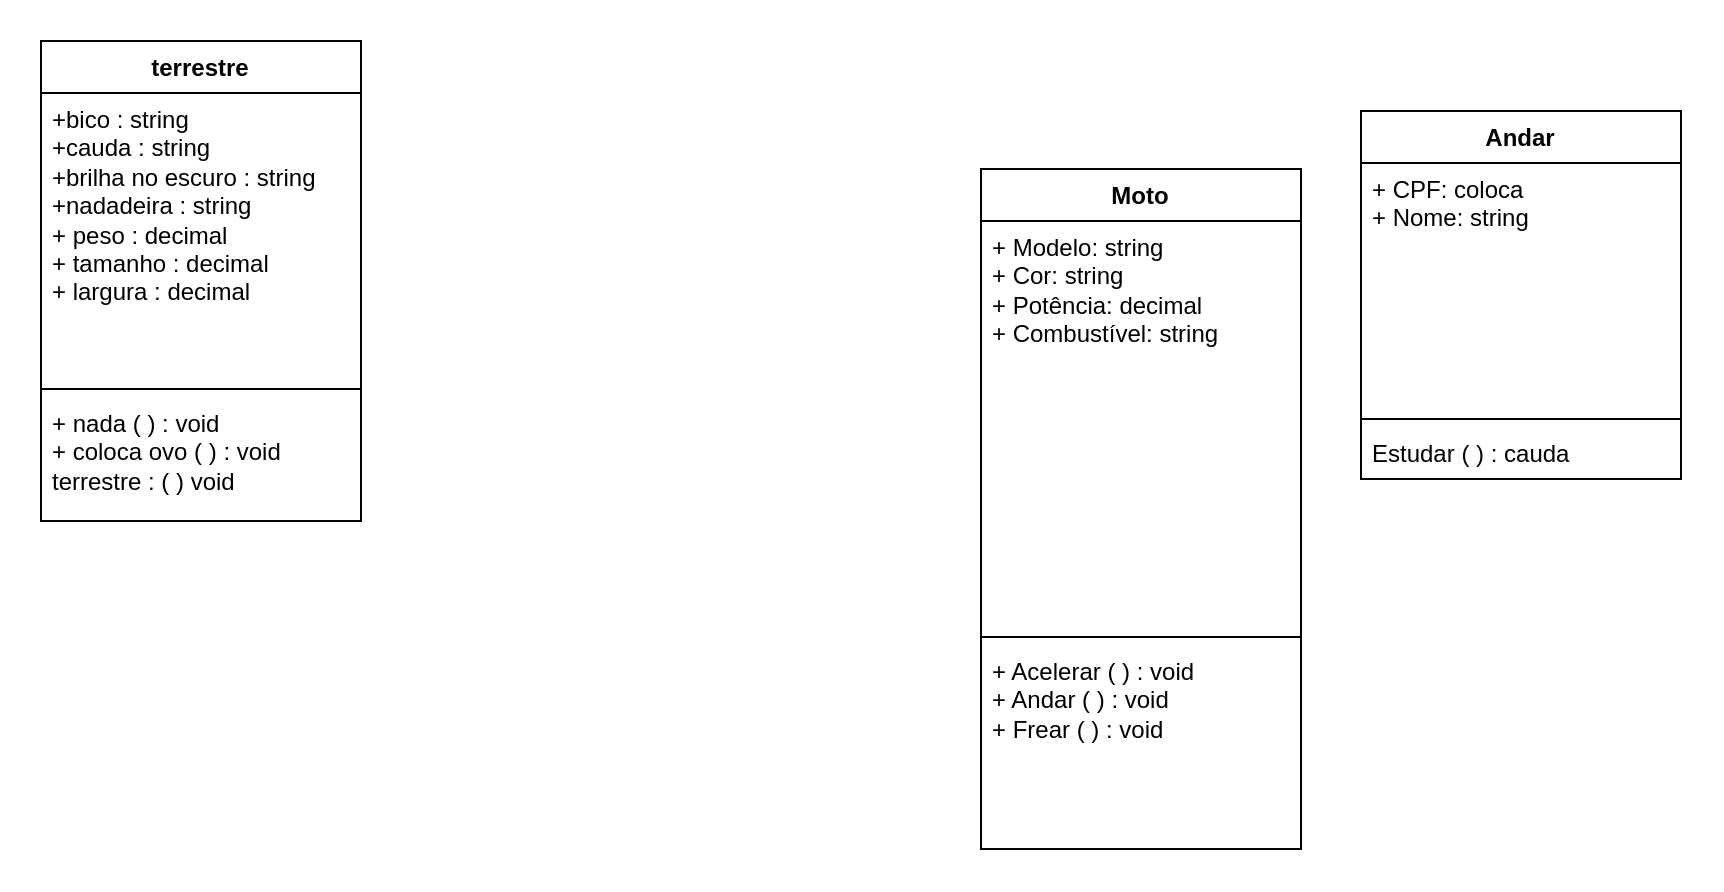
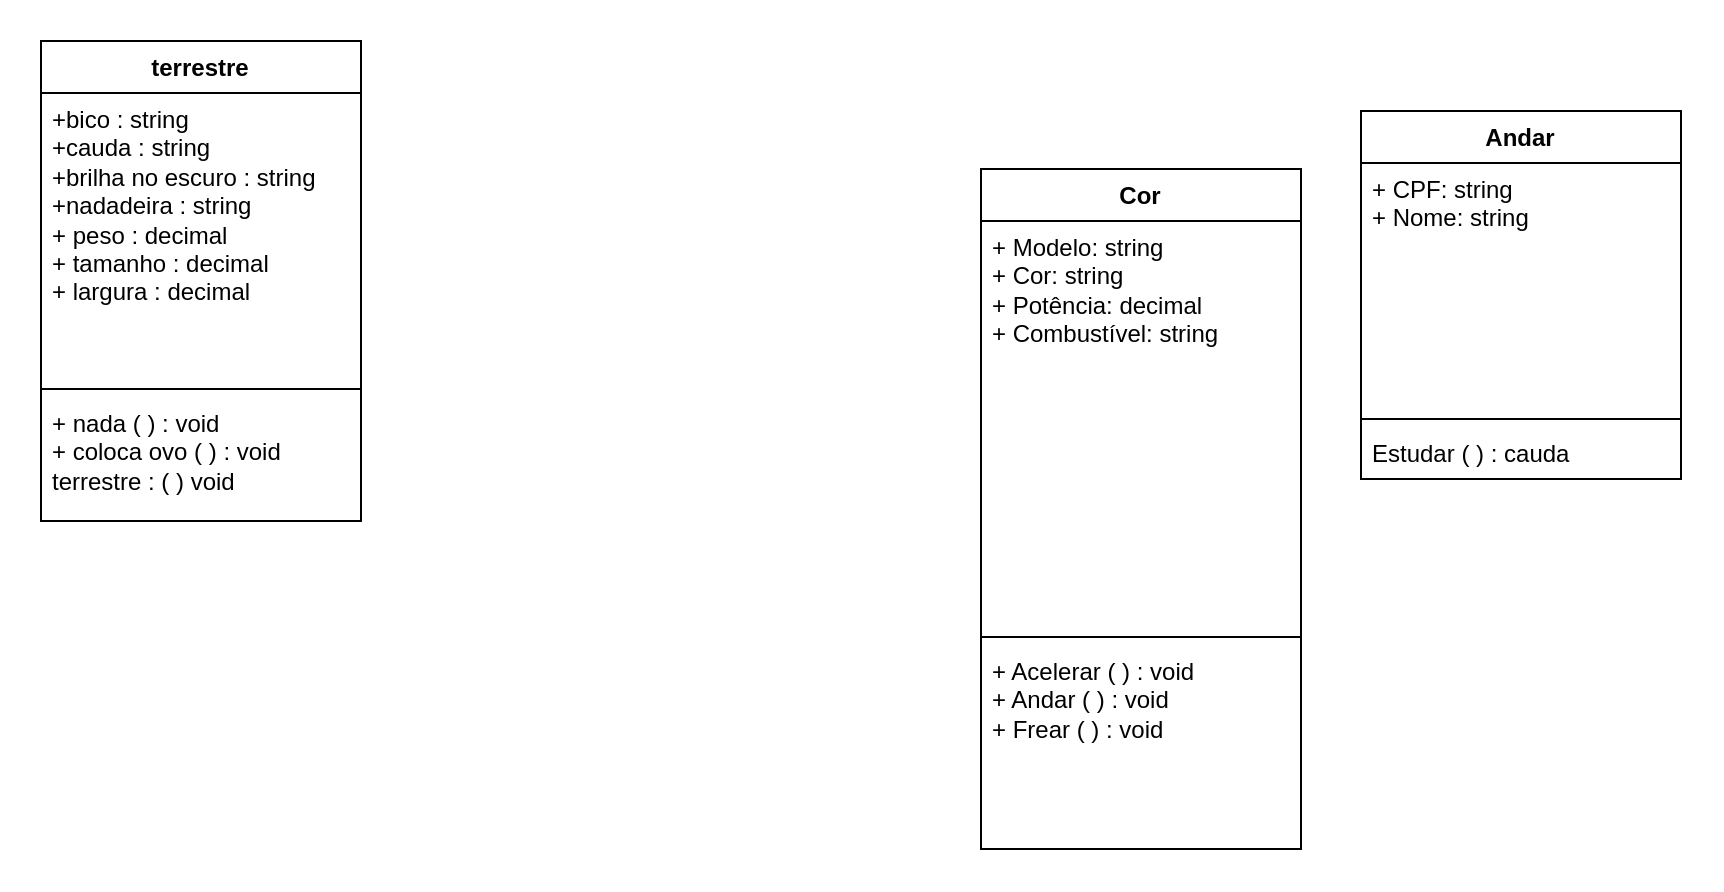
(1141, 197) -> (1141, 197)
(1455, 206) -> (1455, 206)
